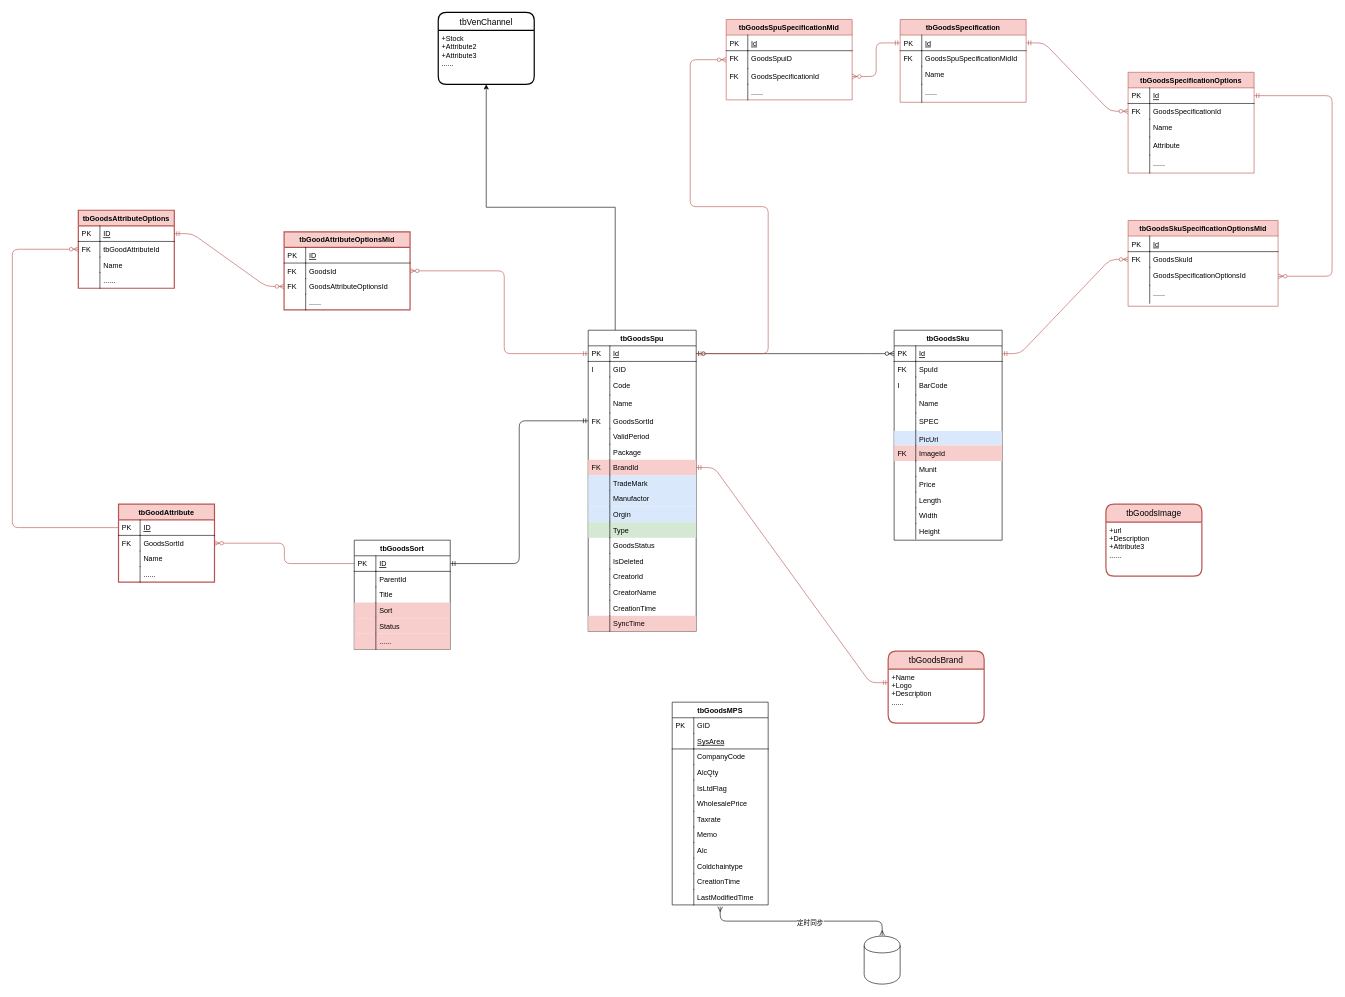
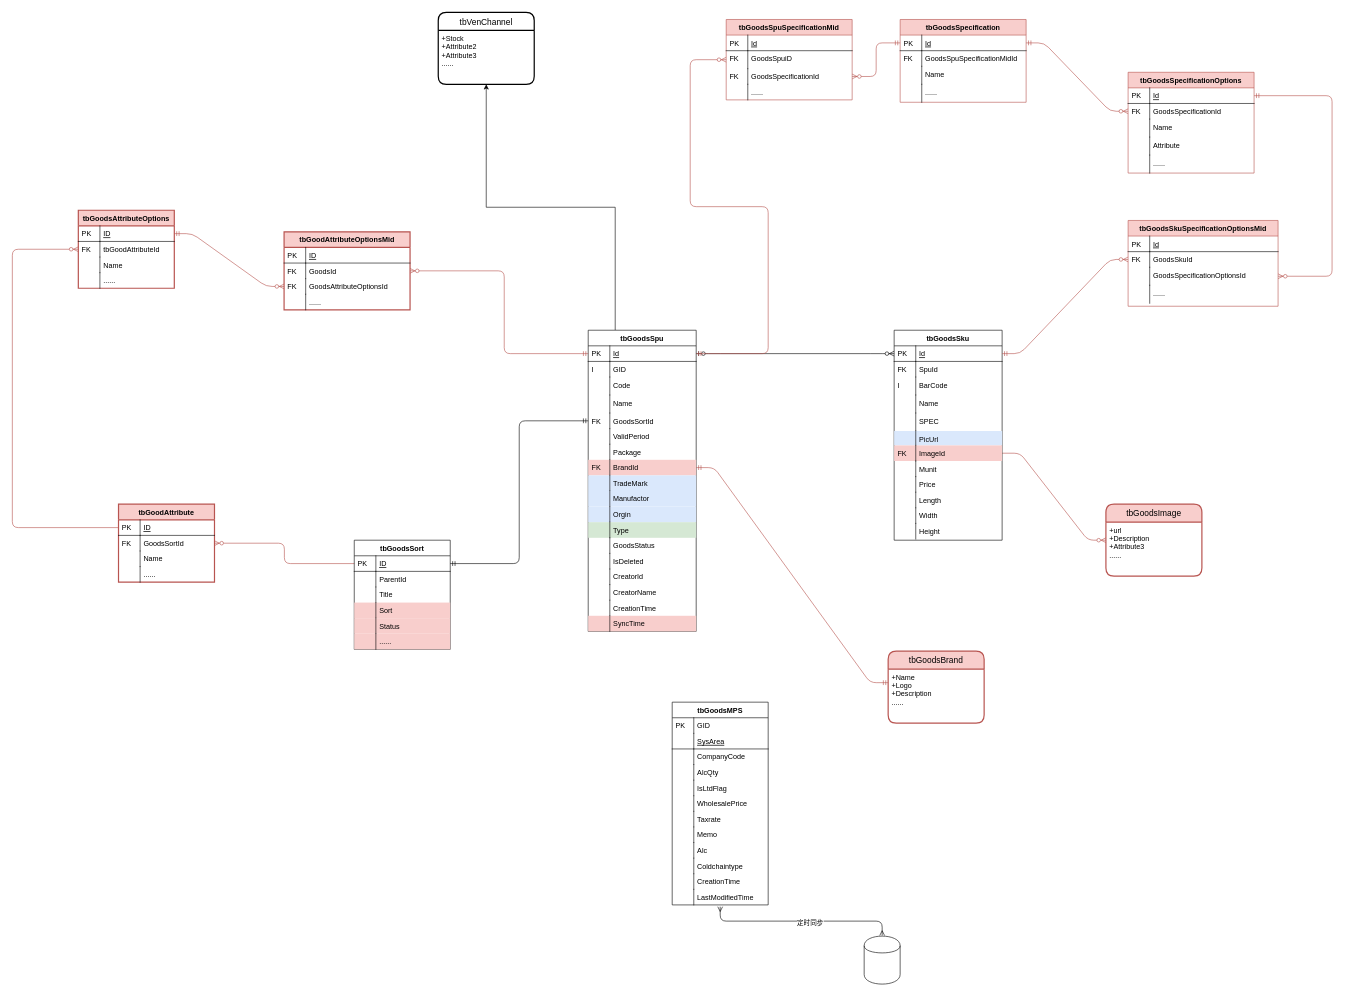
none -> (1054, 497)
